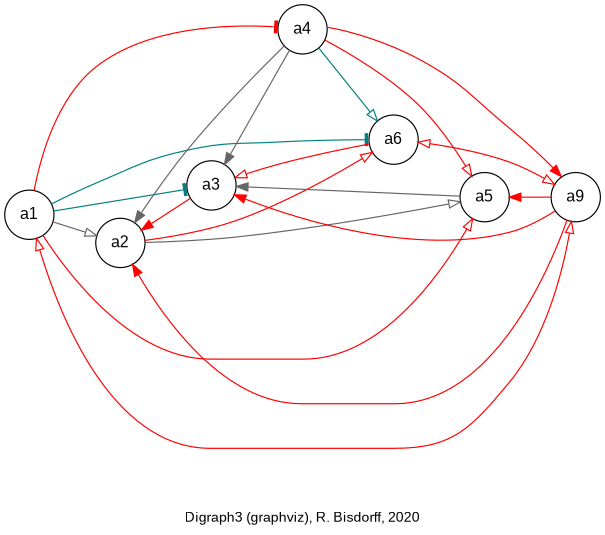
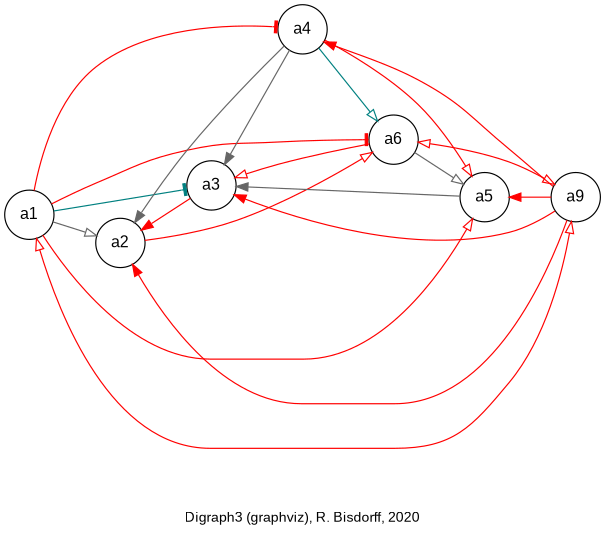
(451, 79) -> (453, 102)
(202, 147) -> (202, 147)
(297, 229) -> (434, 165)
